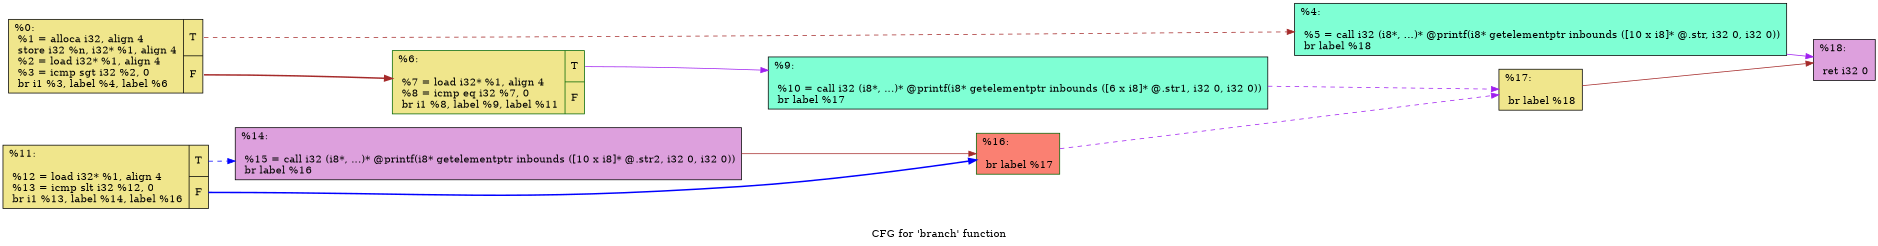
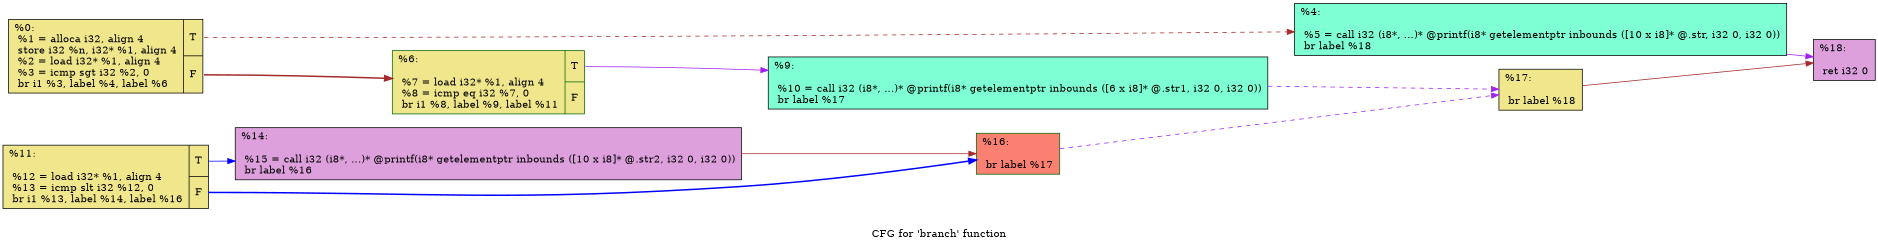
(218, 161) -> (218, 161)
